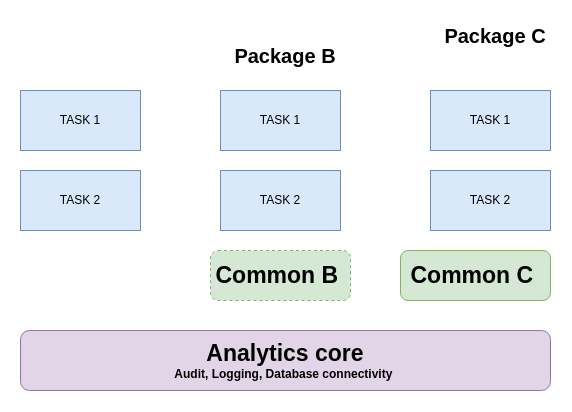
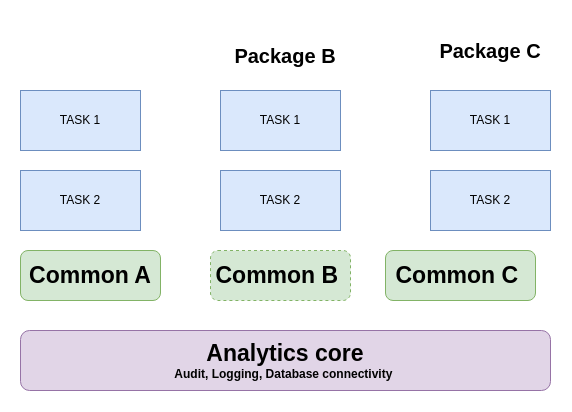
(496, 36) -> (491, 51)
none -> (91, 276)
(476, 276) -> (461, 276)
